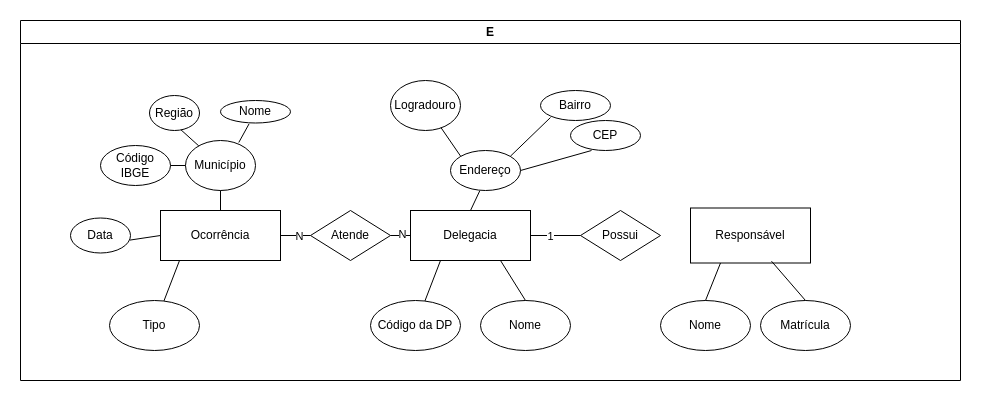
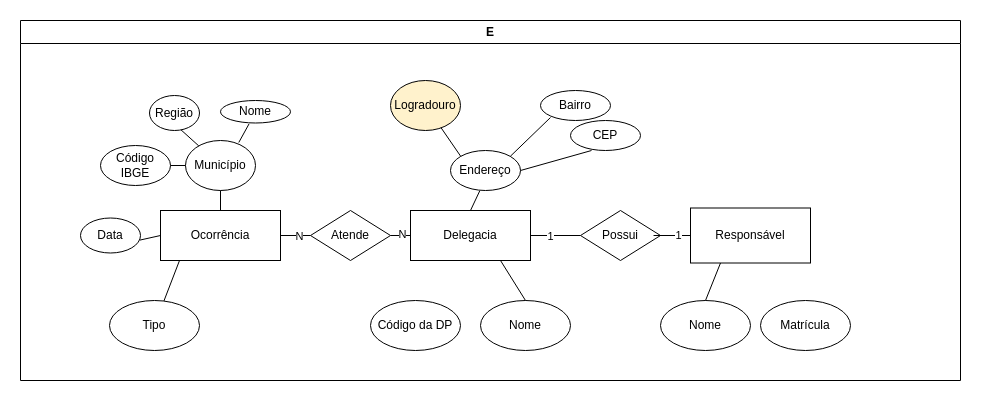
(426, 106) -> (426, 106)
(101, 236) -> (111, 236)
none -> (672, 236)
(433, 281) -> none
(789, 281) -> none
